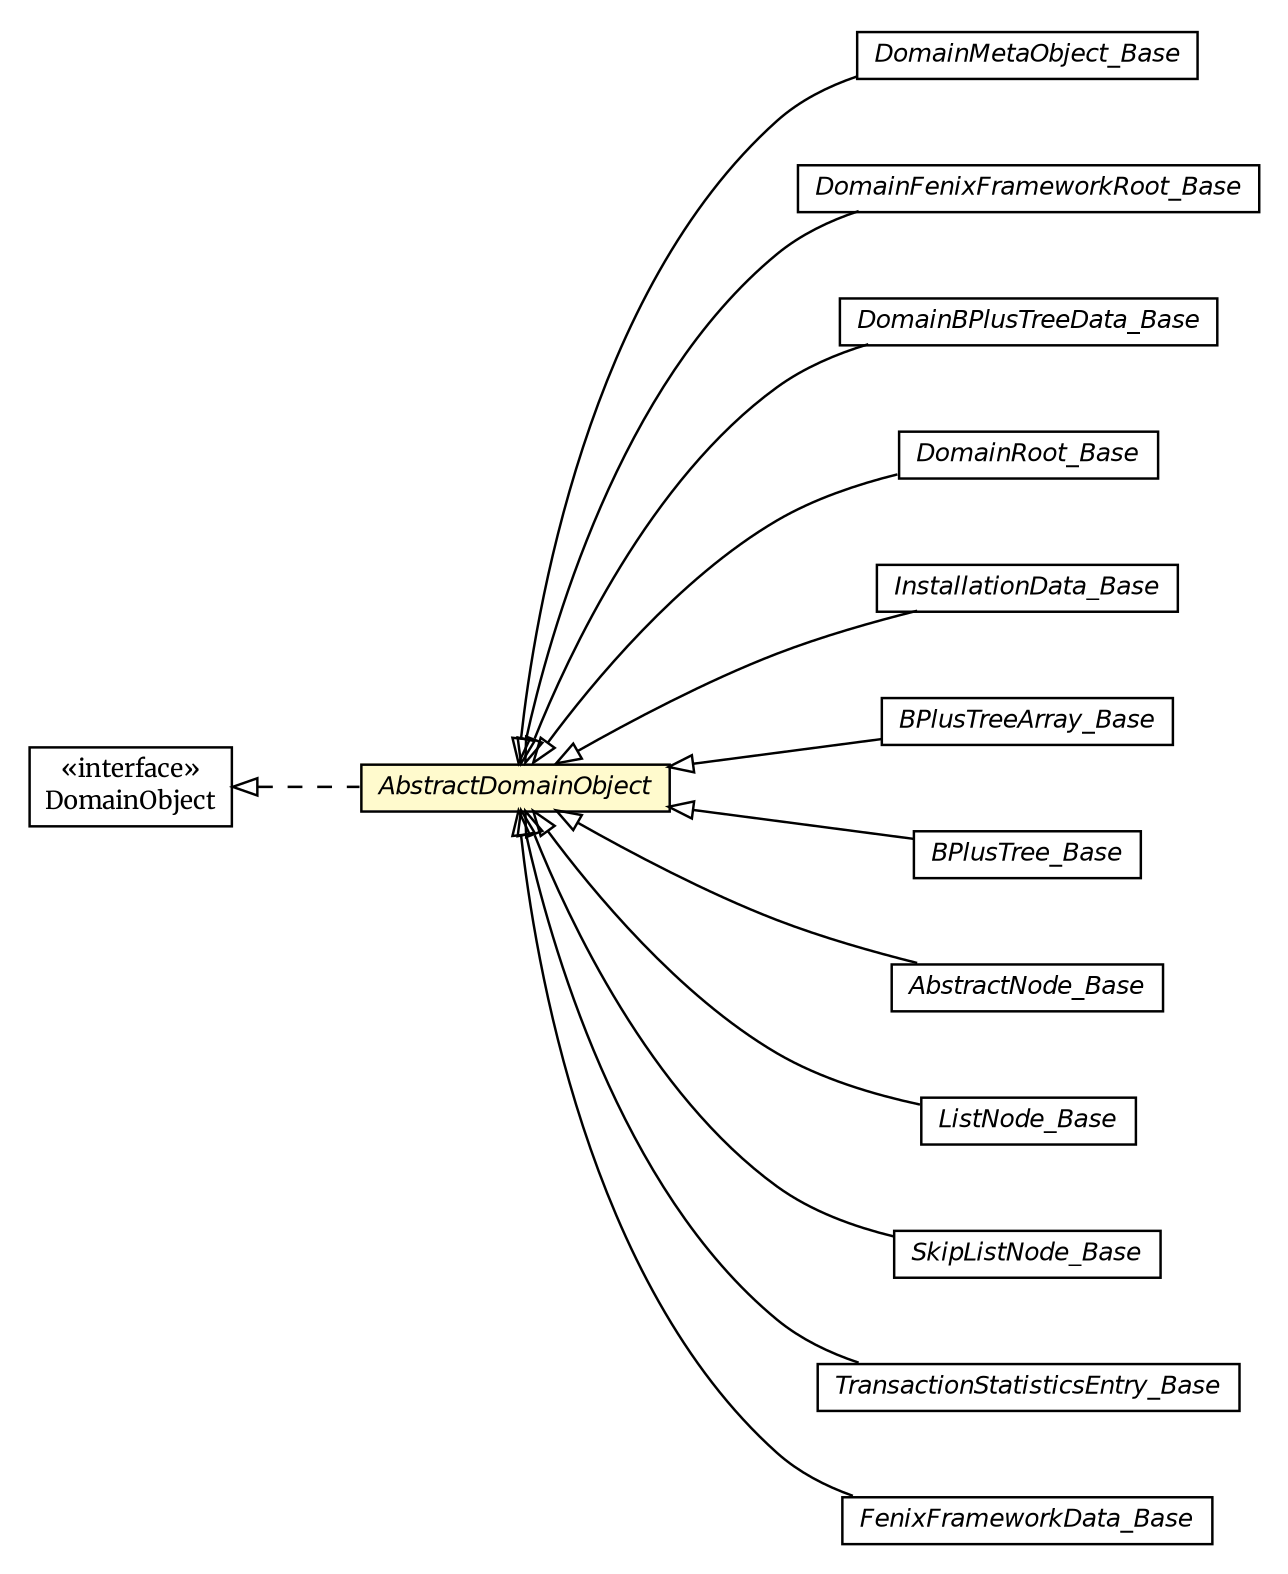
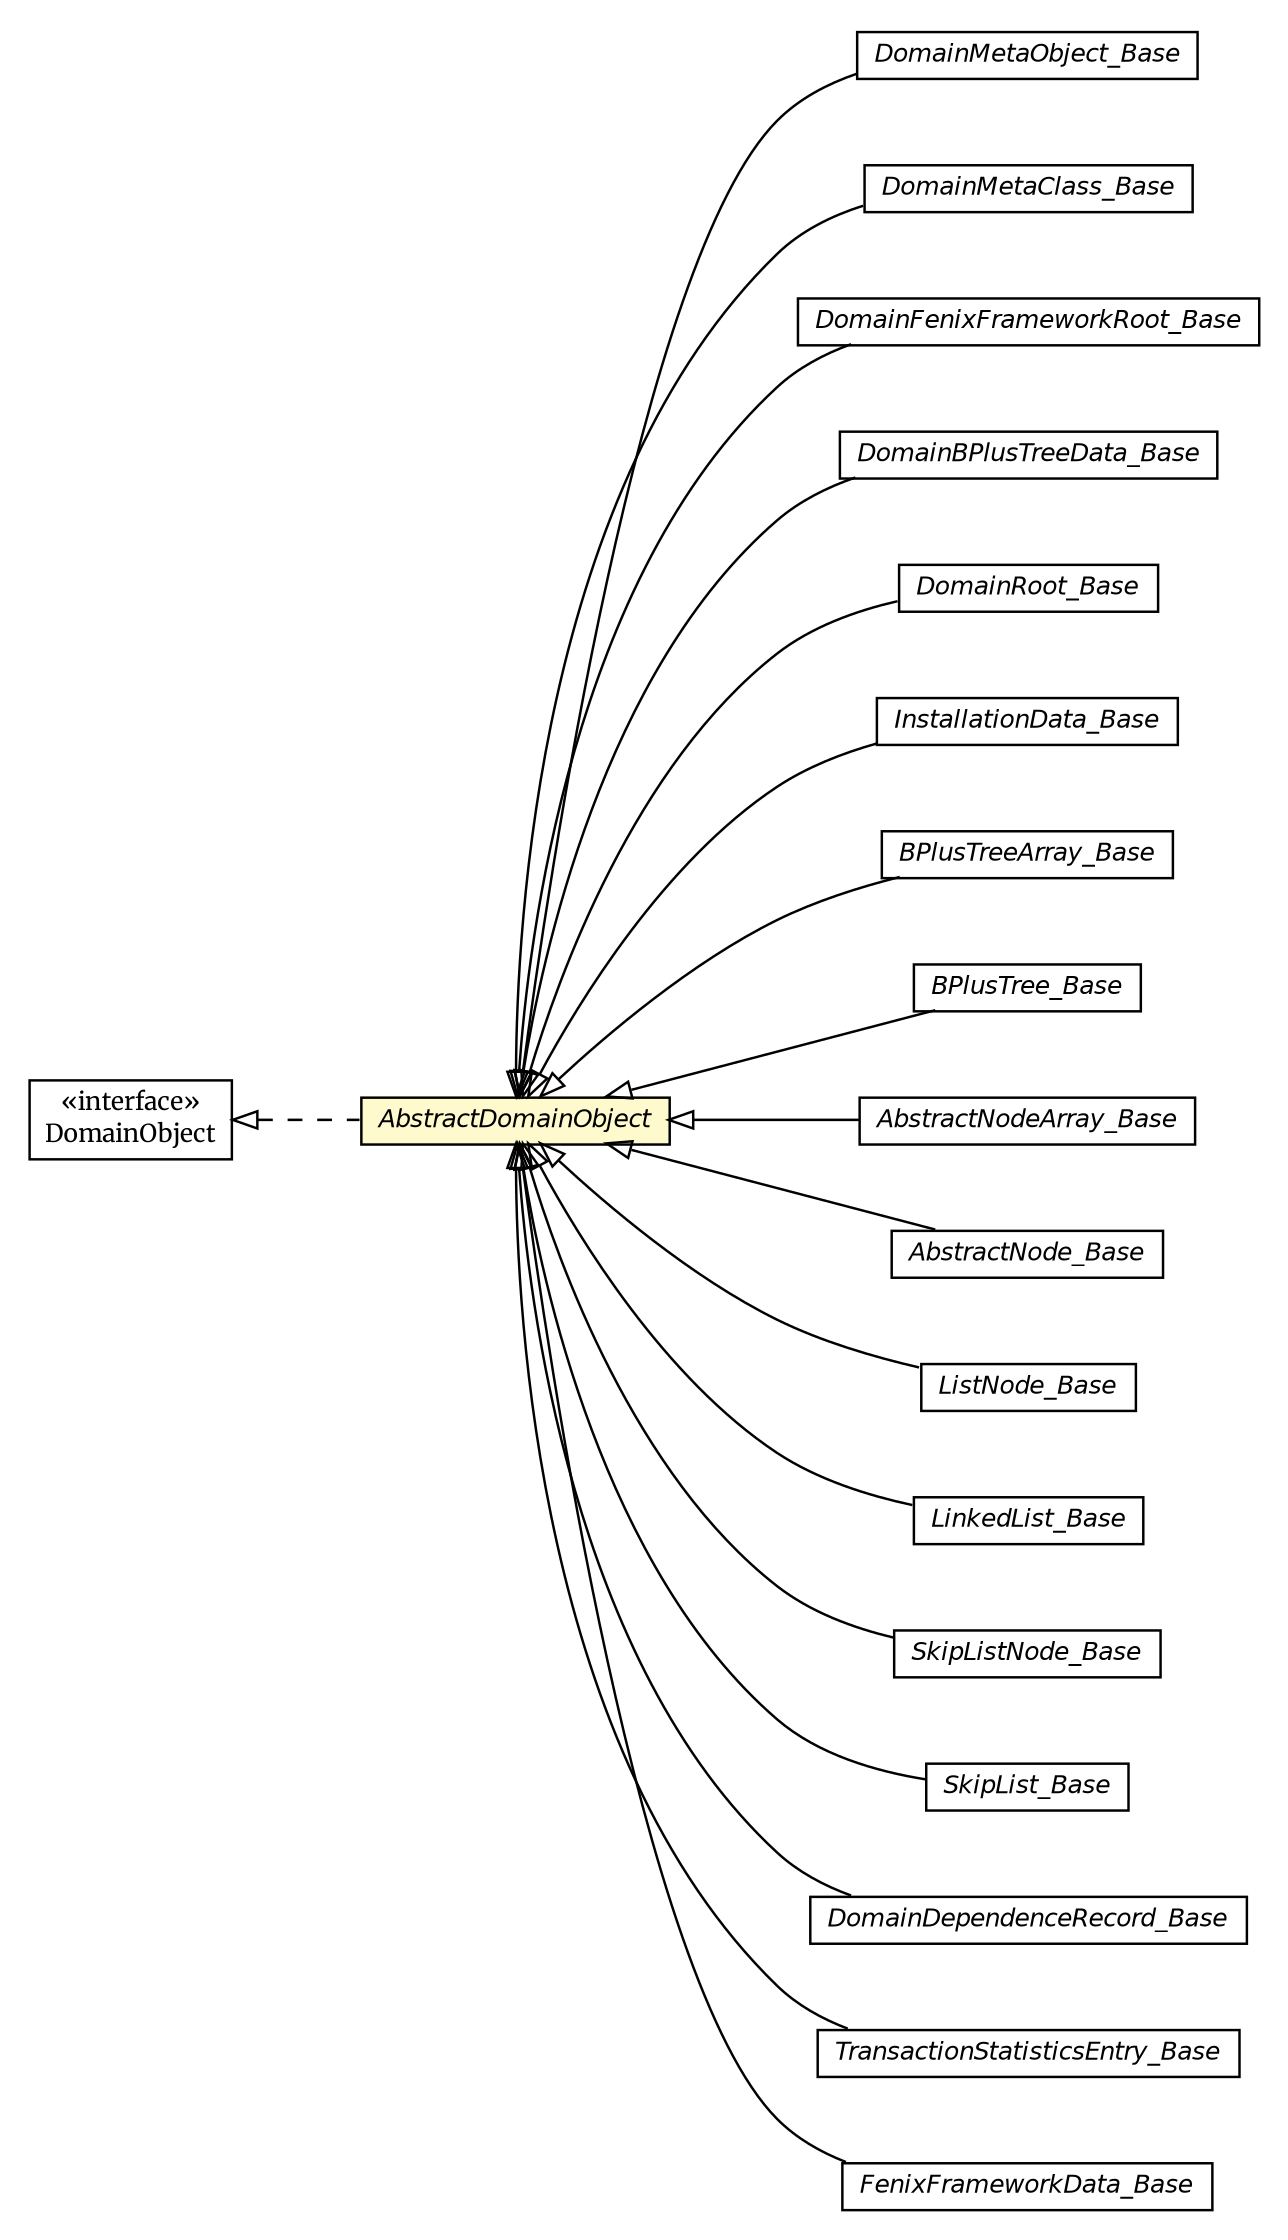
none -> (1027, 187)
none -> (1027, 1120)
none -> (1027, 1519)
none -> (1027, 1786)
none -> (1027, 1919)
